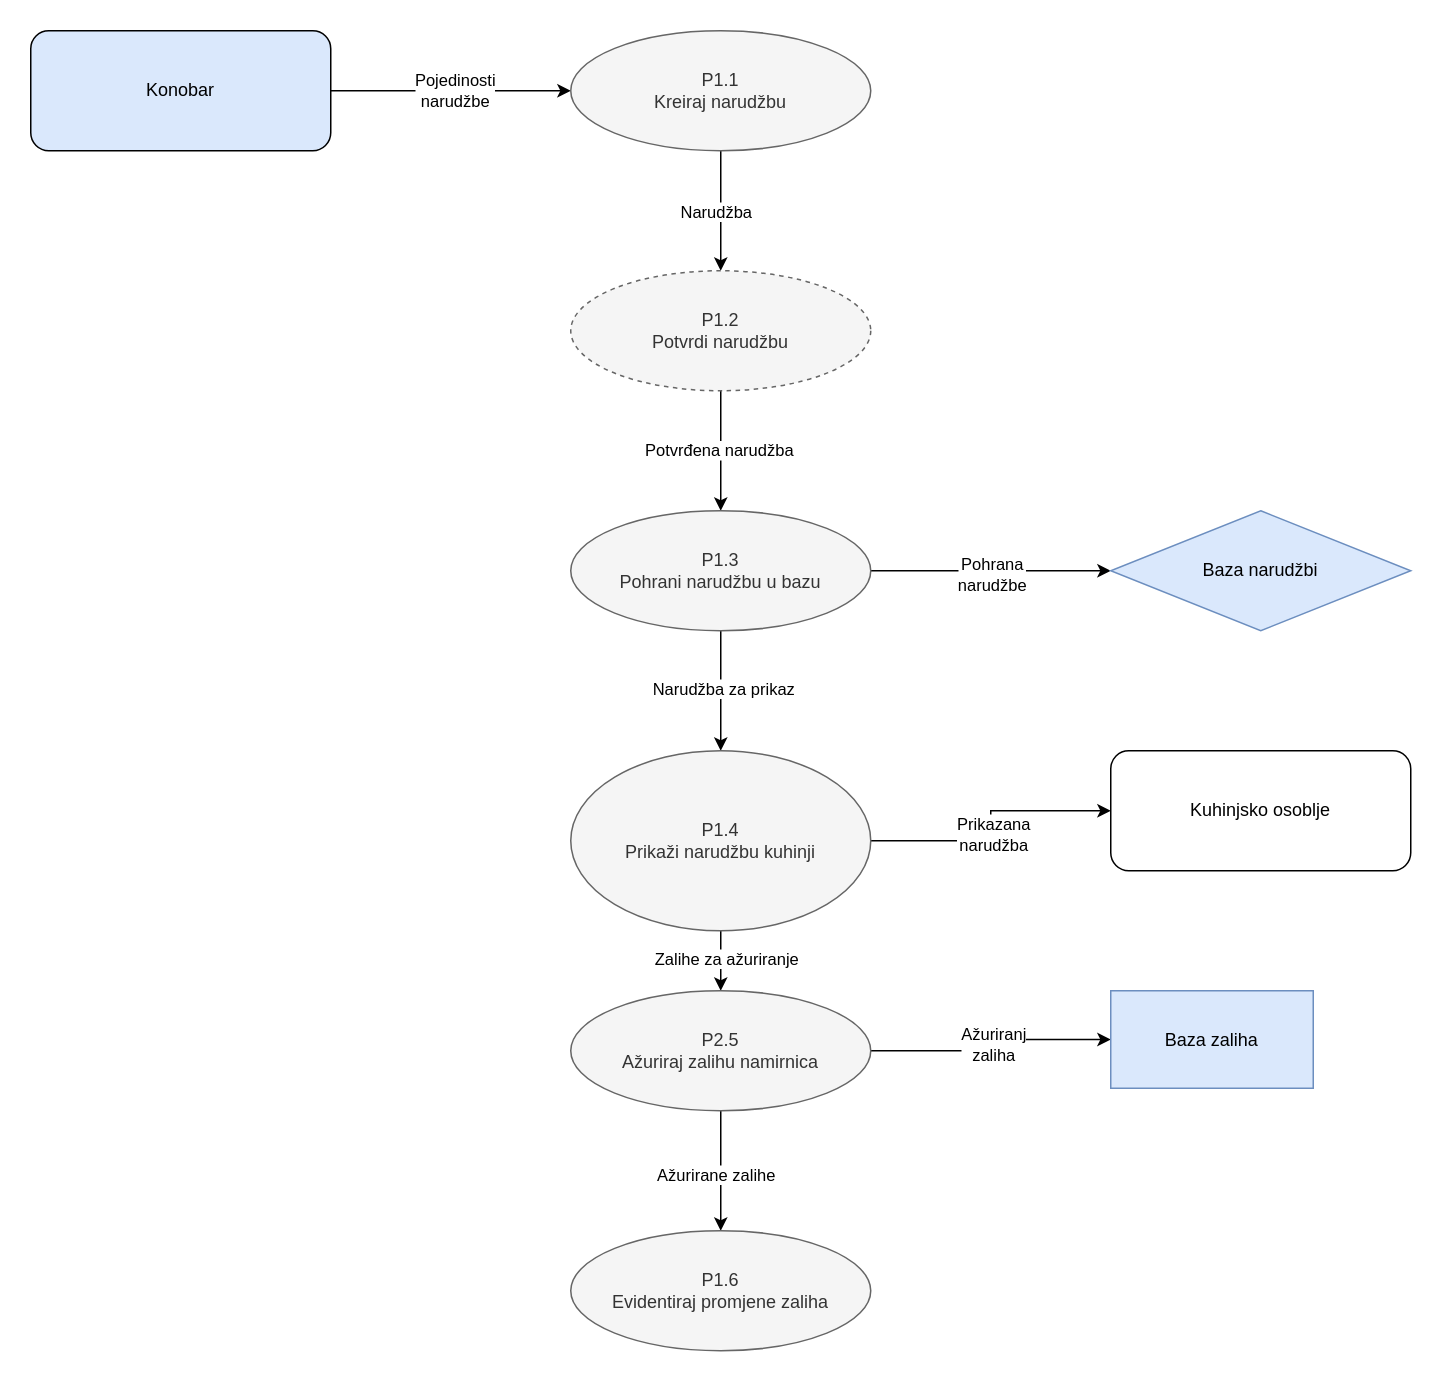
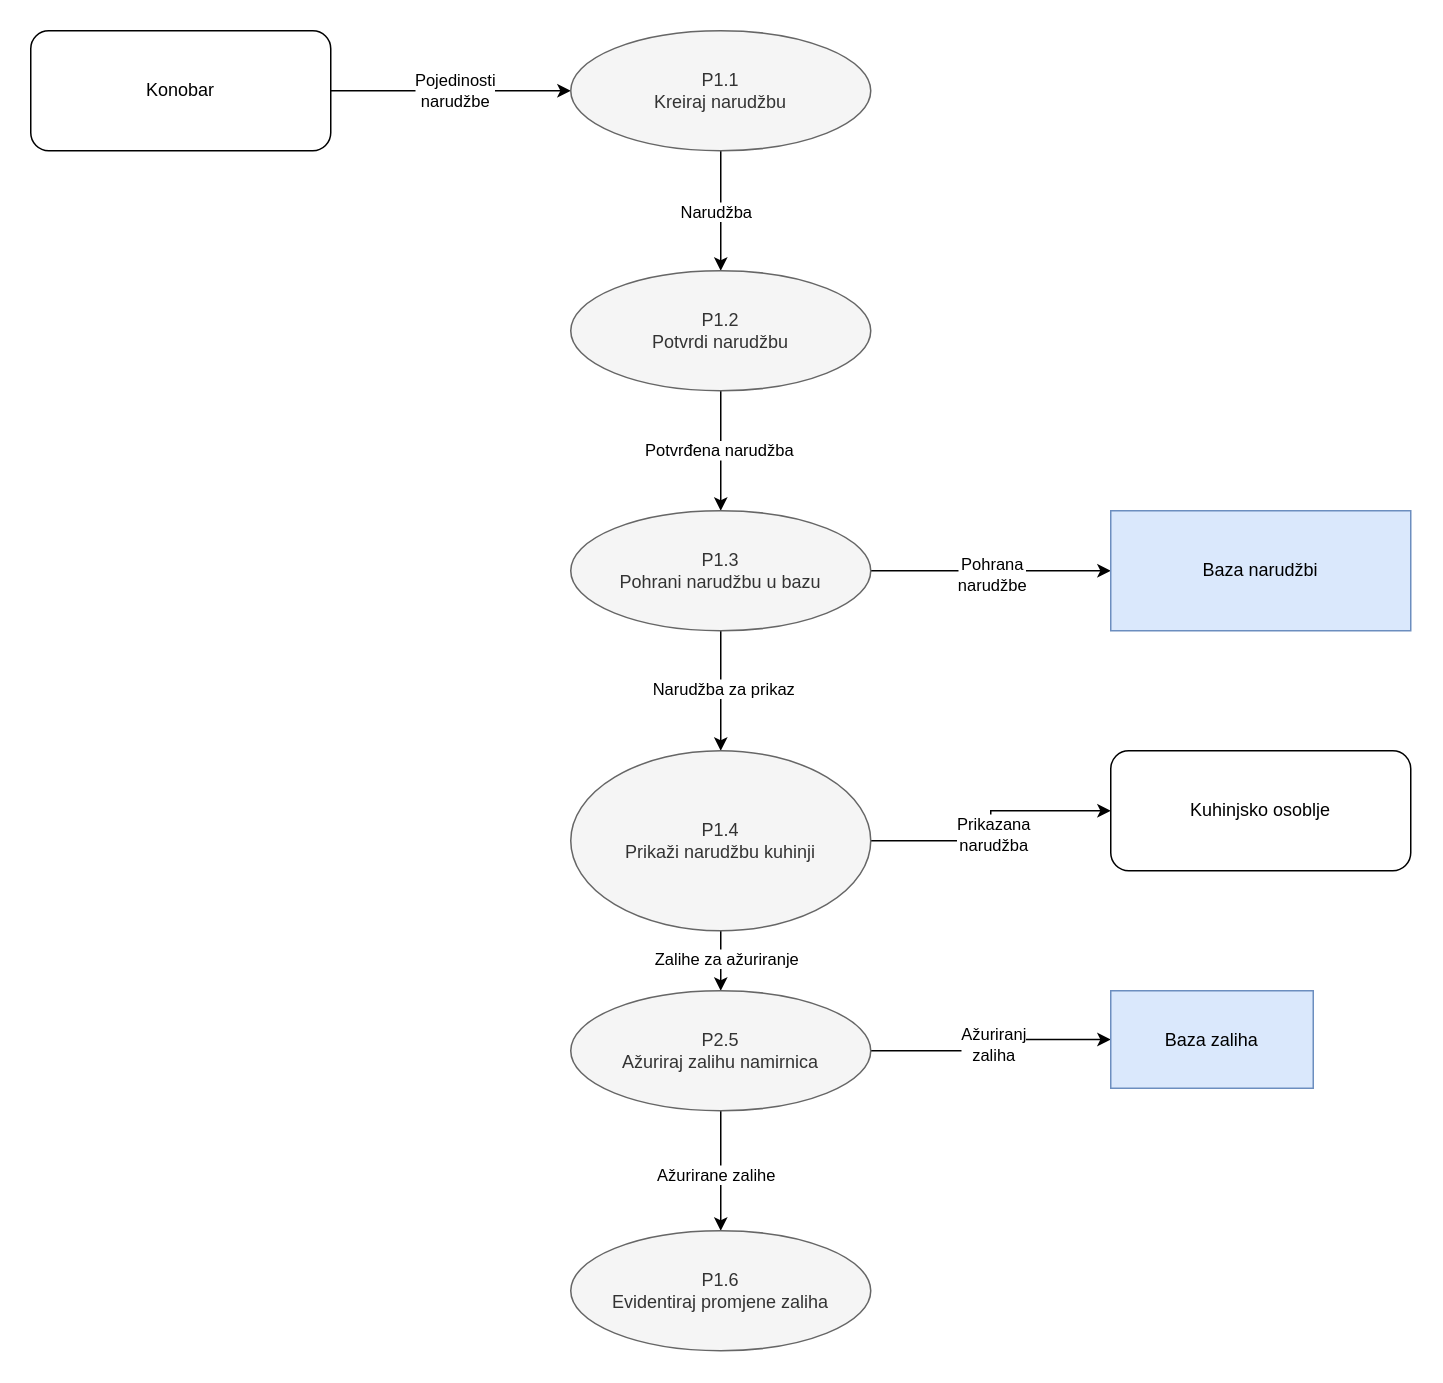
(181, 91) -> (181, 91)
(721, 331) -> (721, 331)
(1261, 571) -> (1261, 571)
